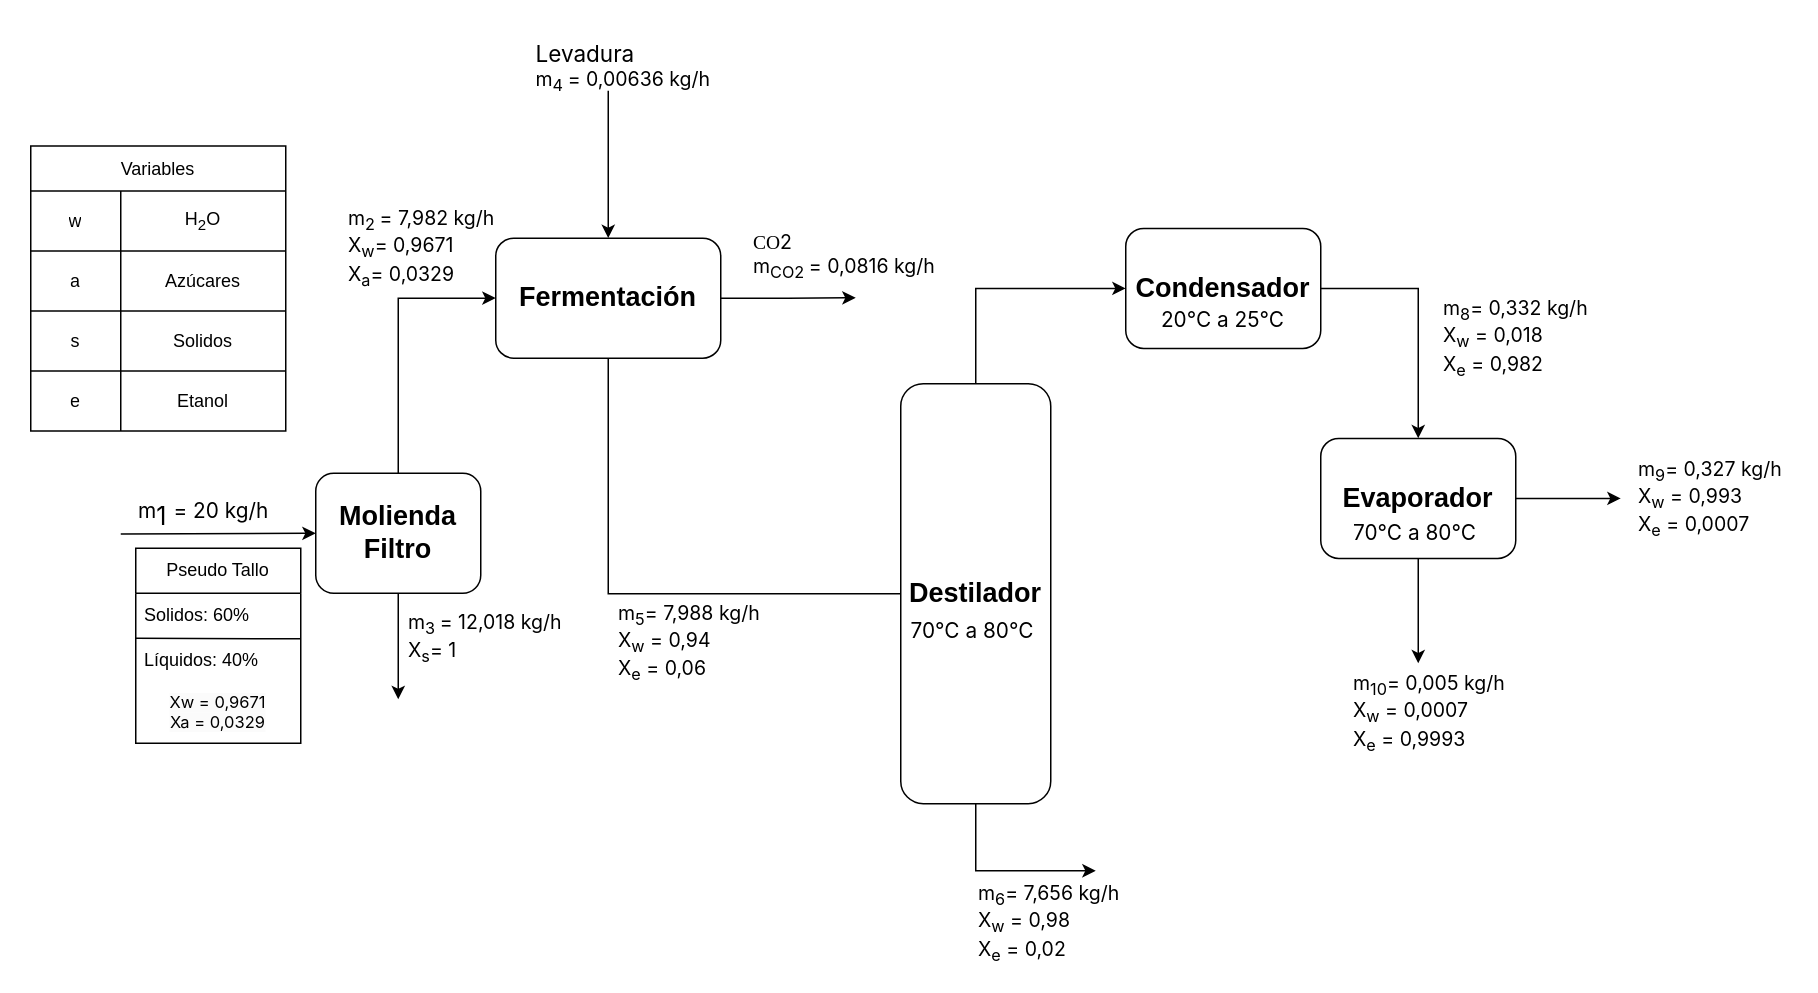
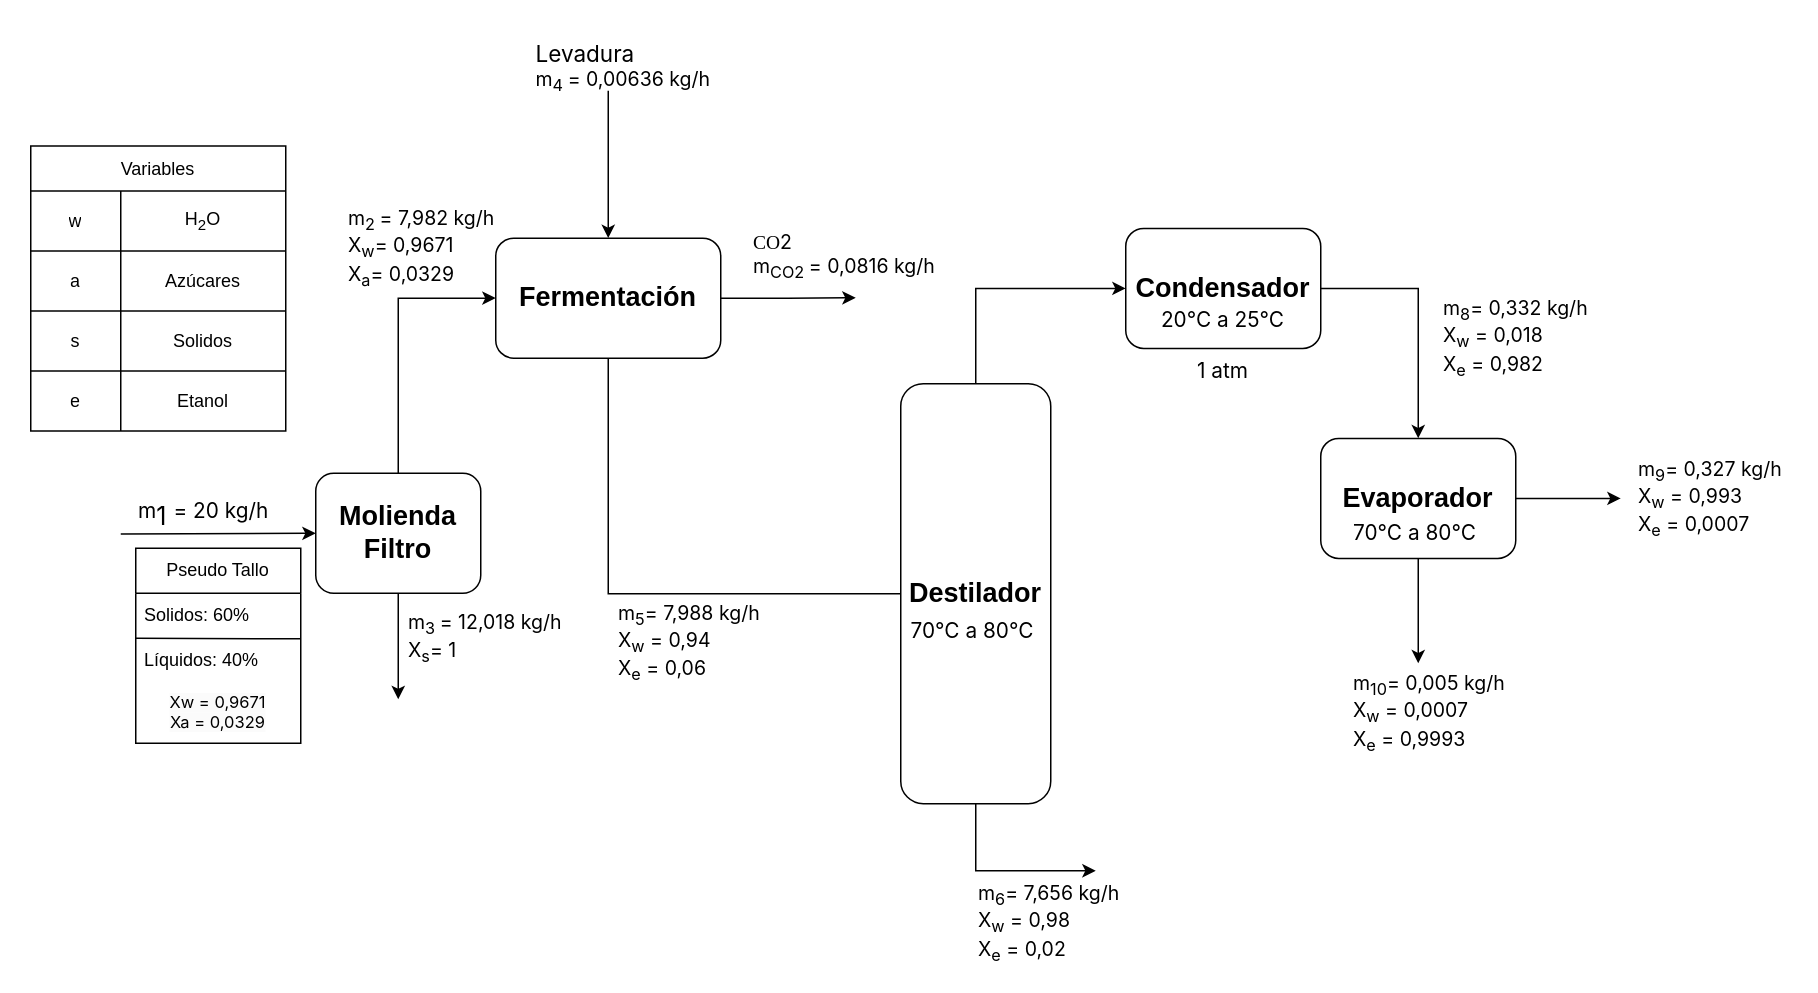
none -> (1223, 366)
